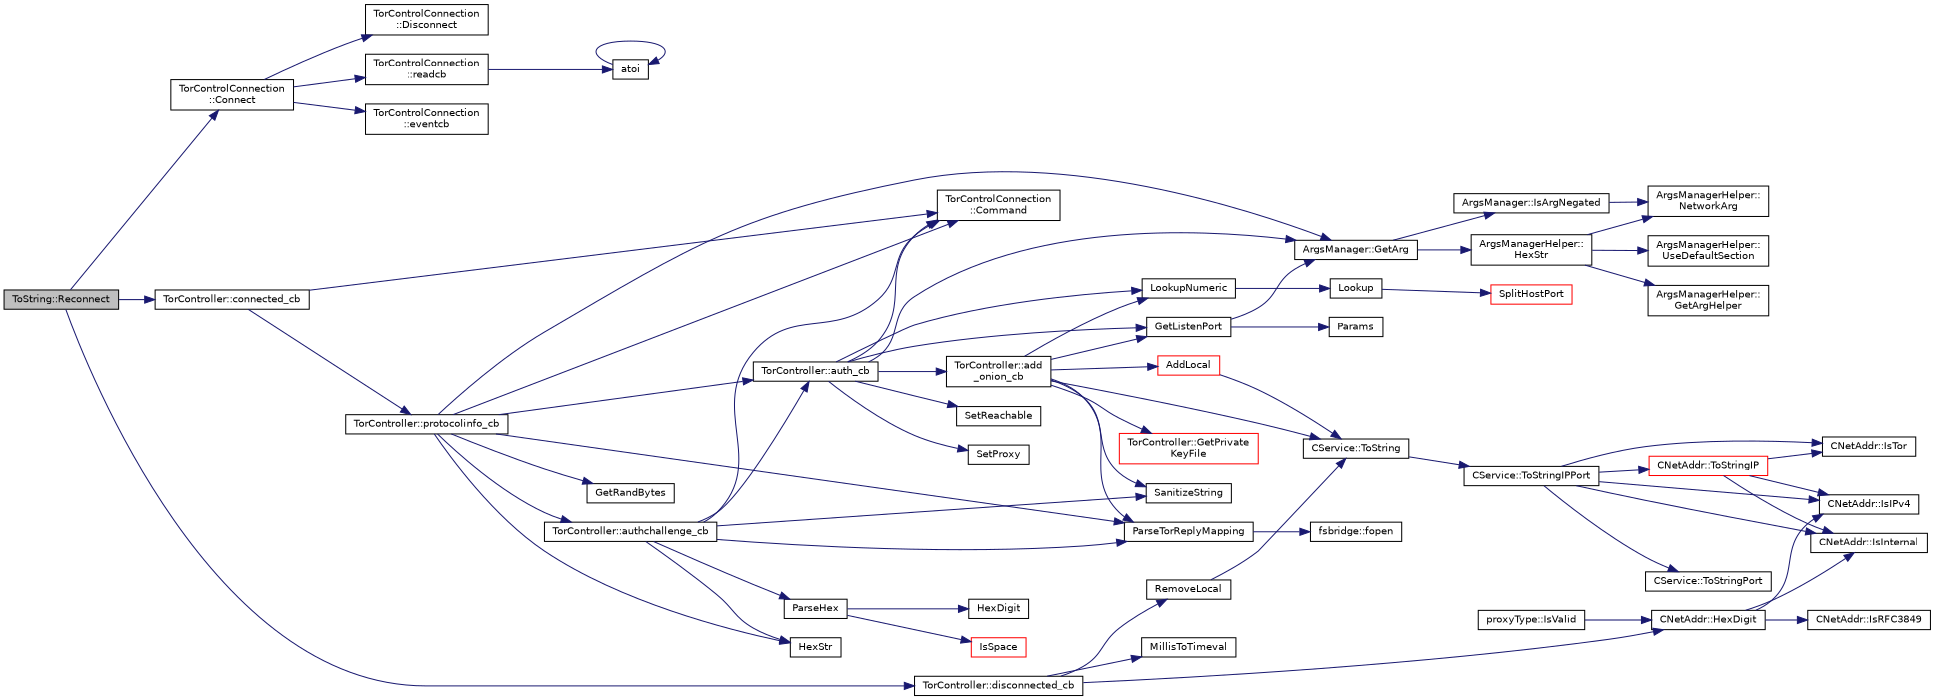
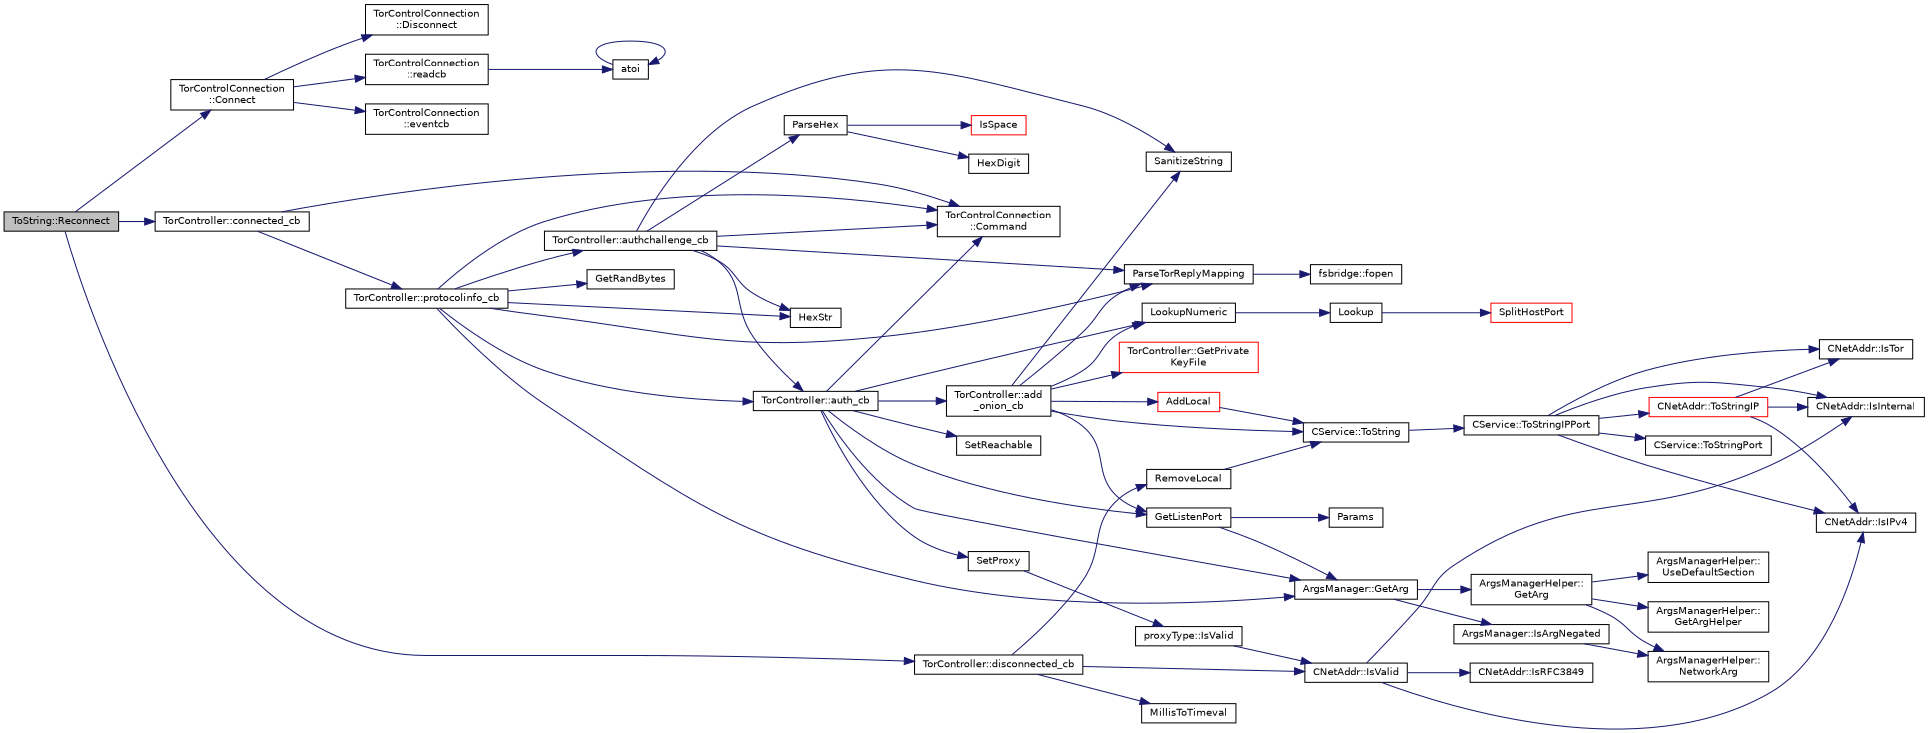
(1531, 250) -> (1531, 590)
none -> (1086, 595)
(1708, 620) -> (1356, 673)
